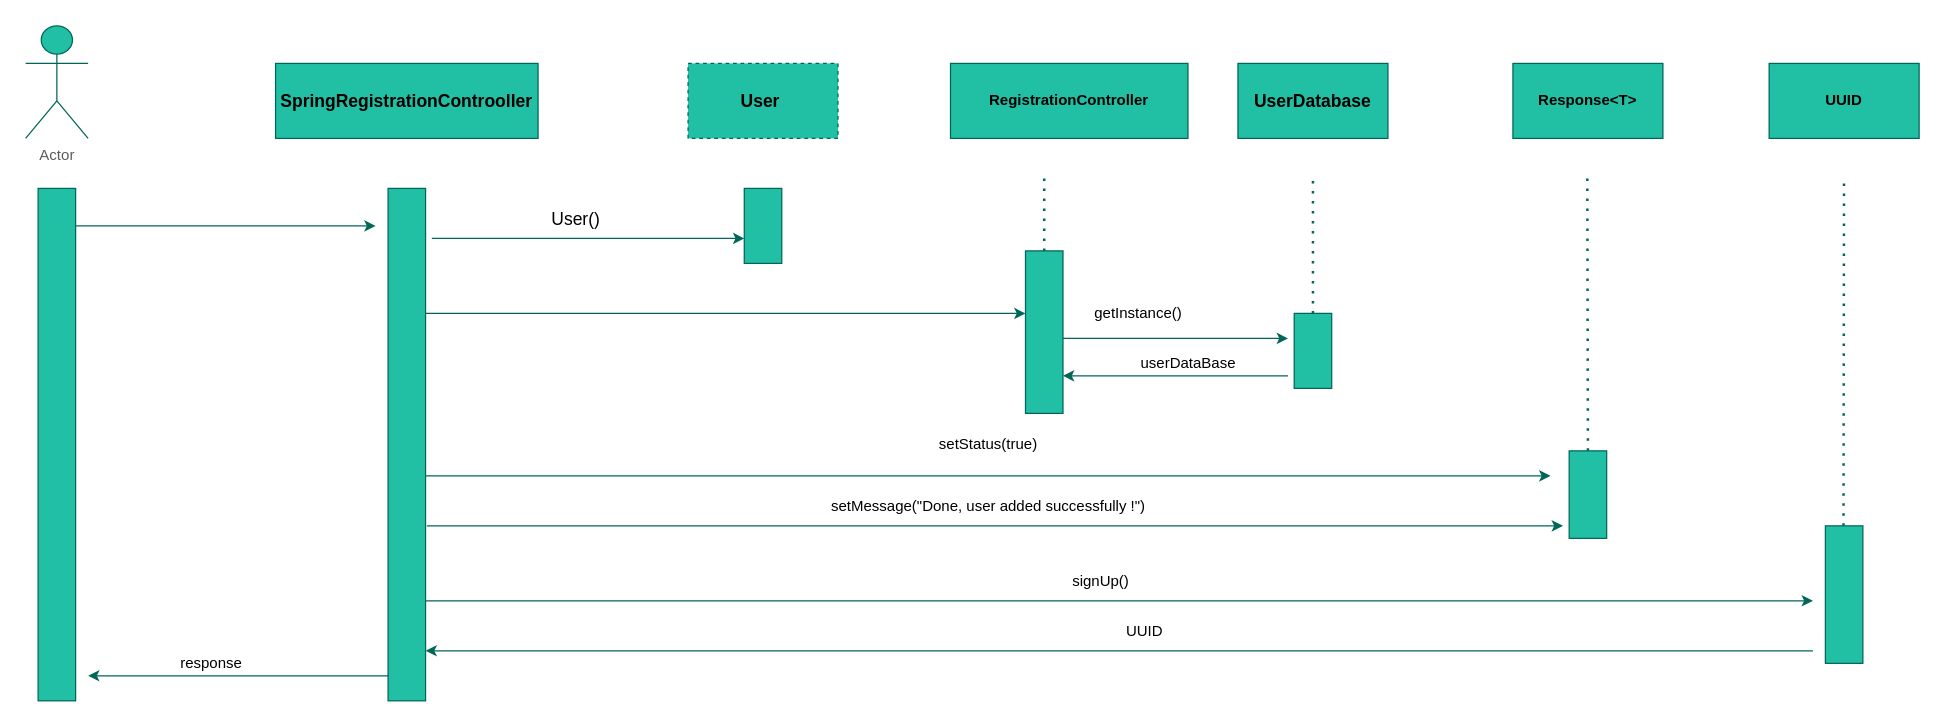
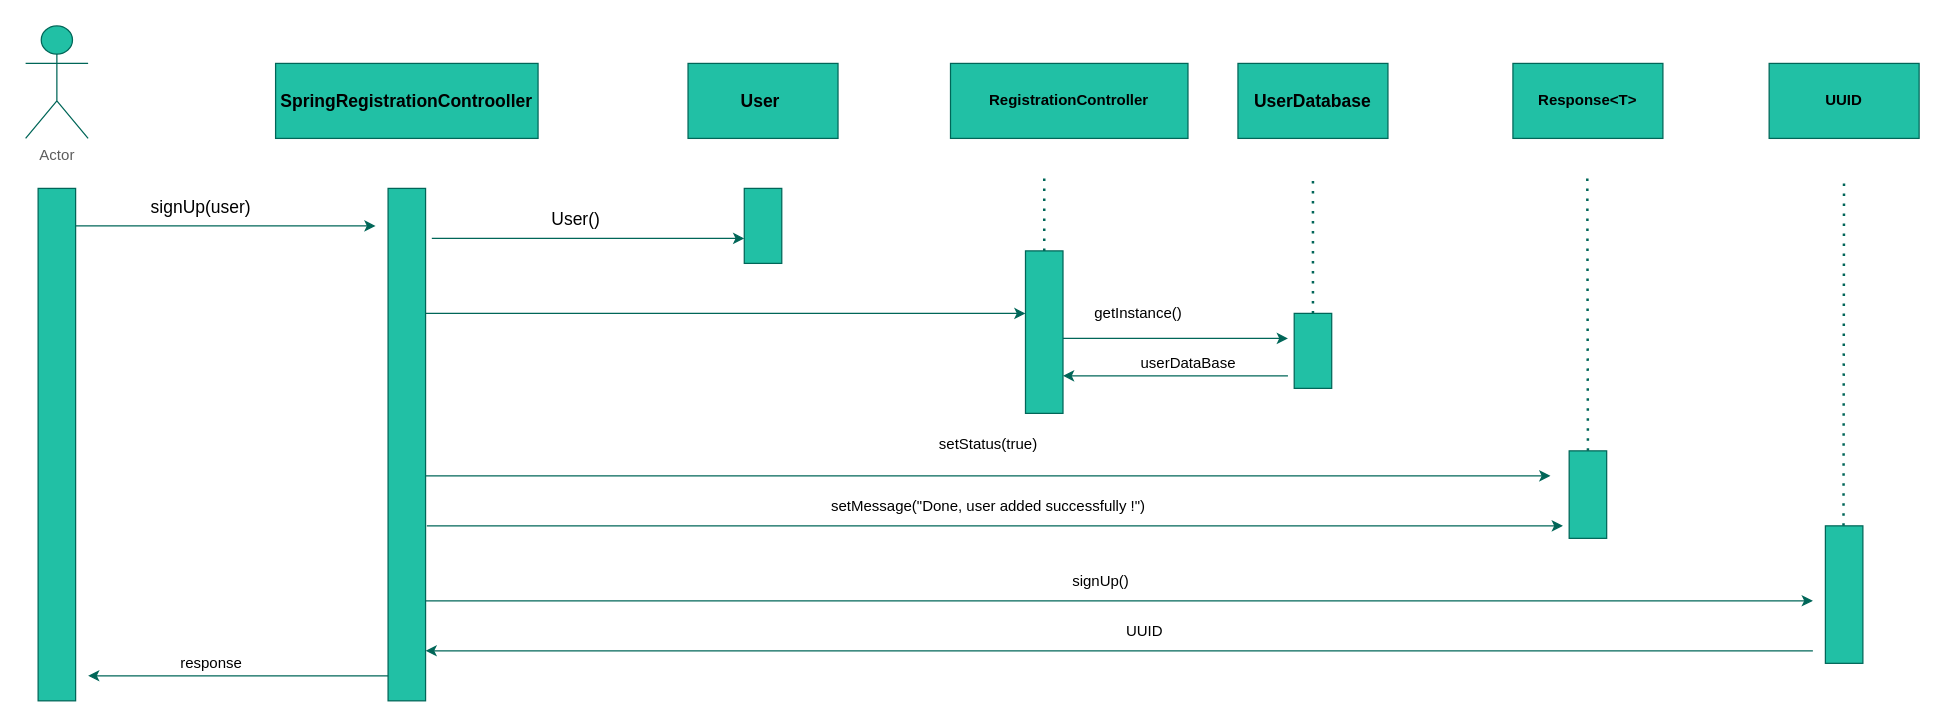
(763, 101) -> (763, 101)
none -> (201, 207)
